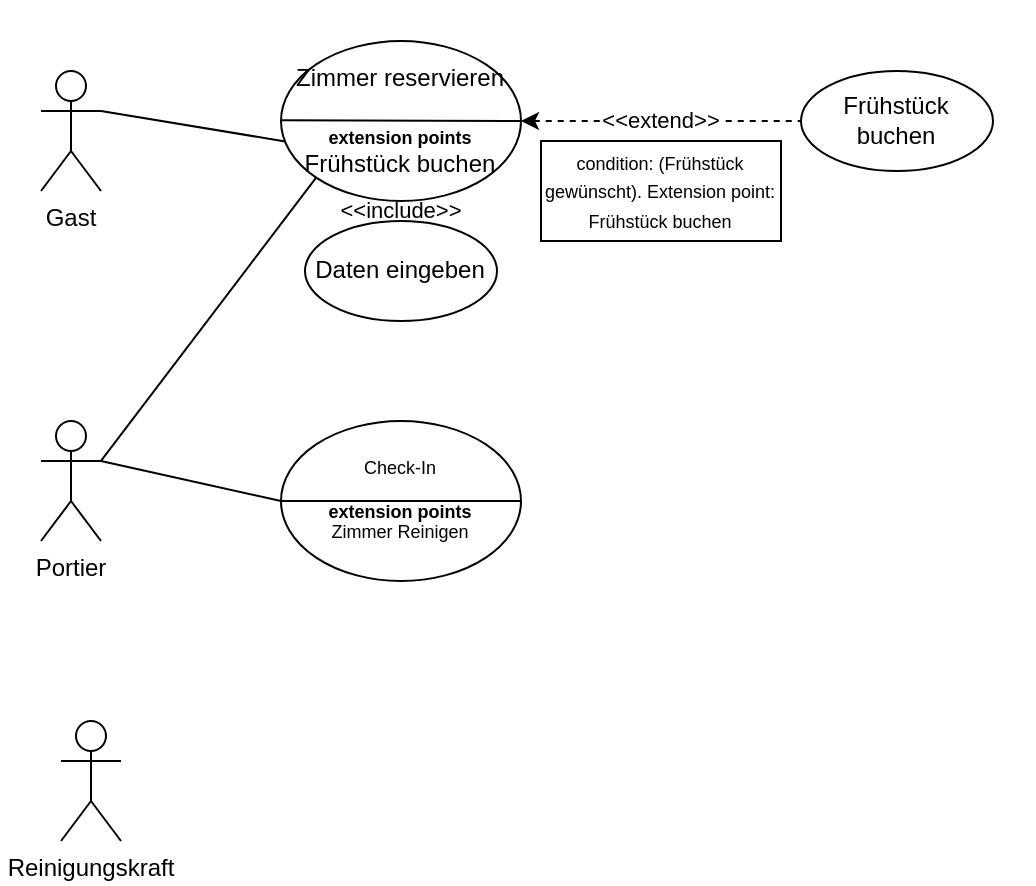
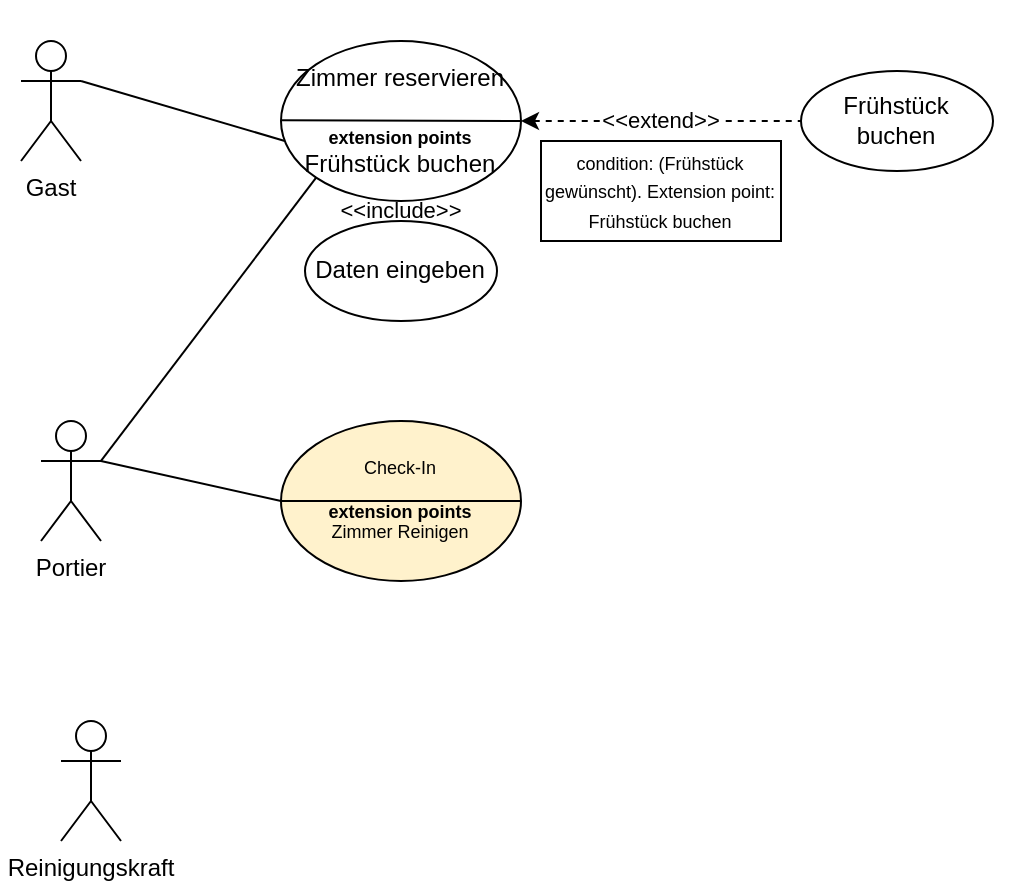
(71, 131) -> (51, 101)
(401, 501) -> (401, 501)
